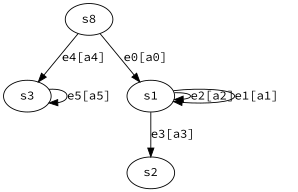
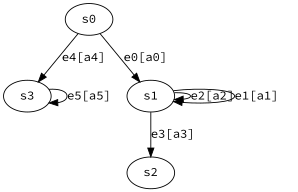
(89, 19) -> (89, 19)
